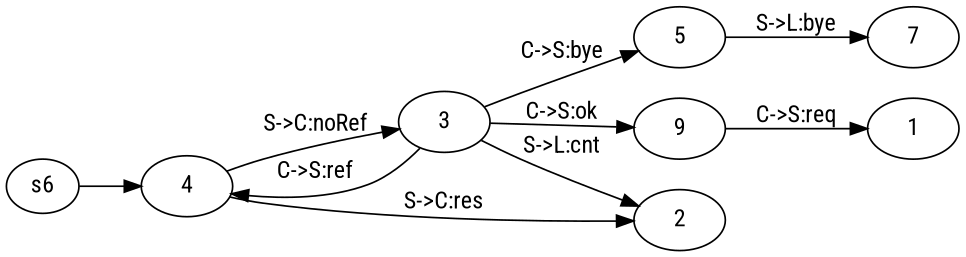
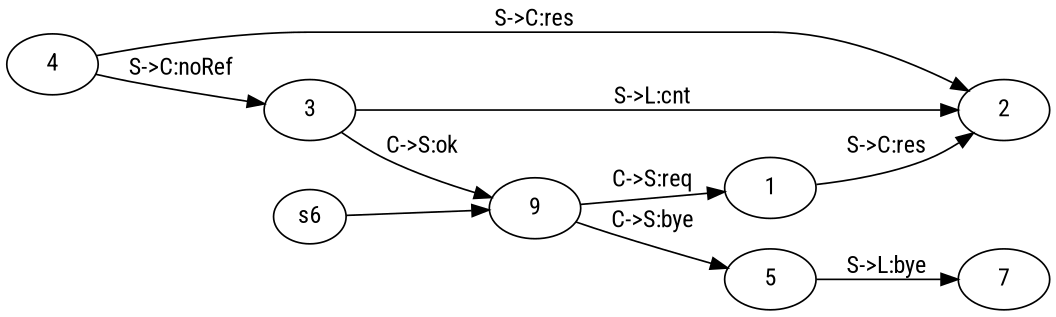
(553, 81) -> (643, 244)
none -> (890, 171)
(102, 186) -> (409, 213)
(341, 192) -> none
